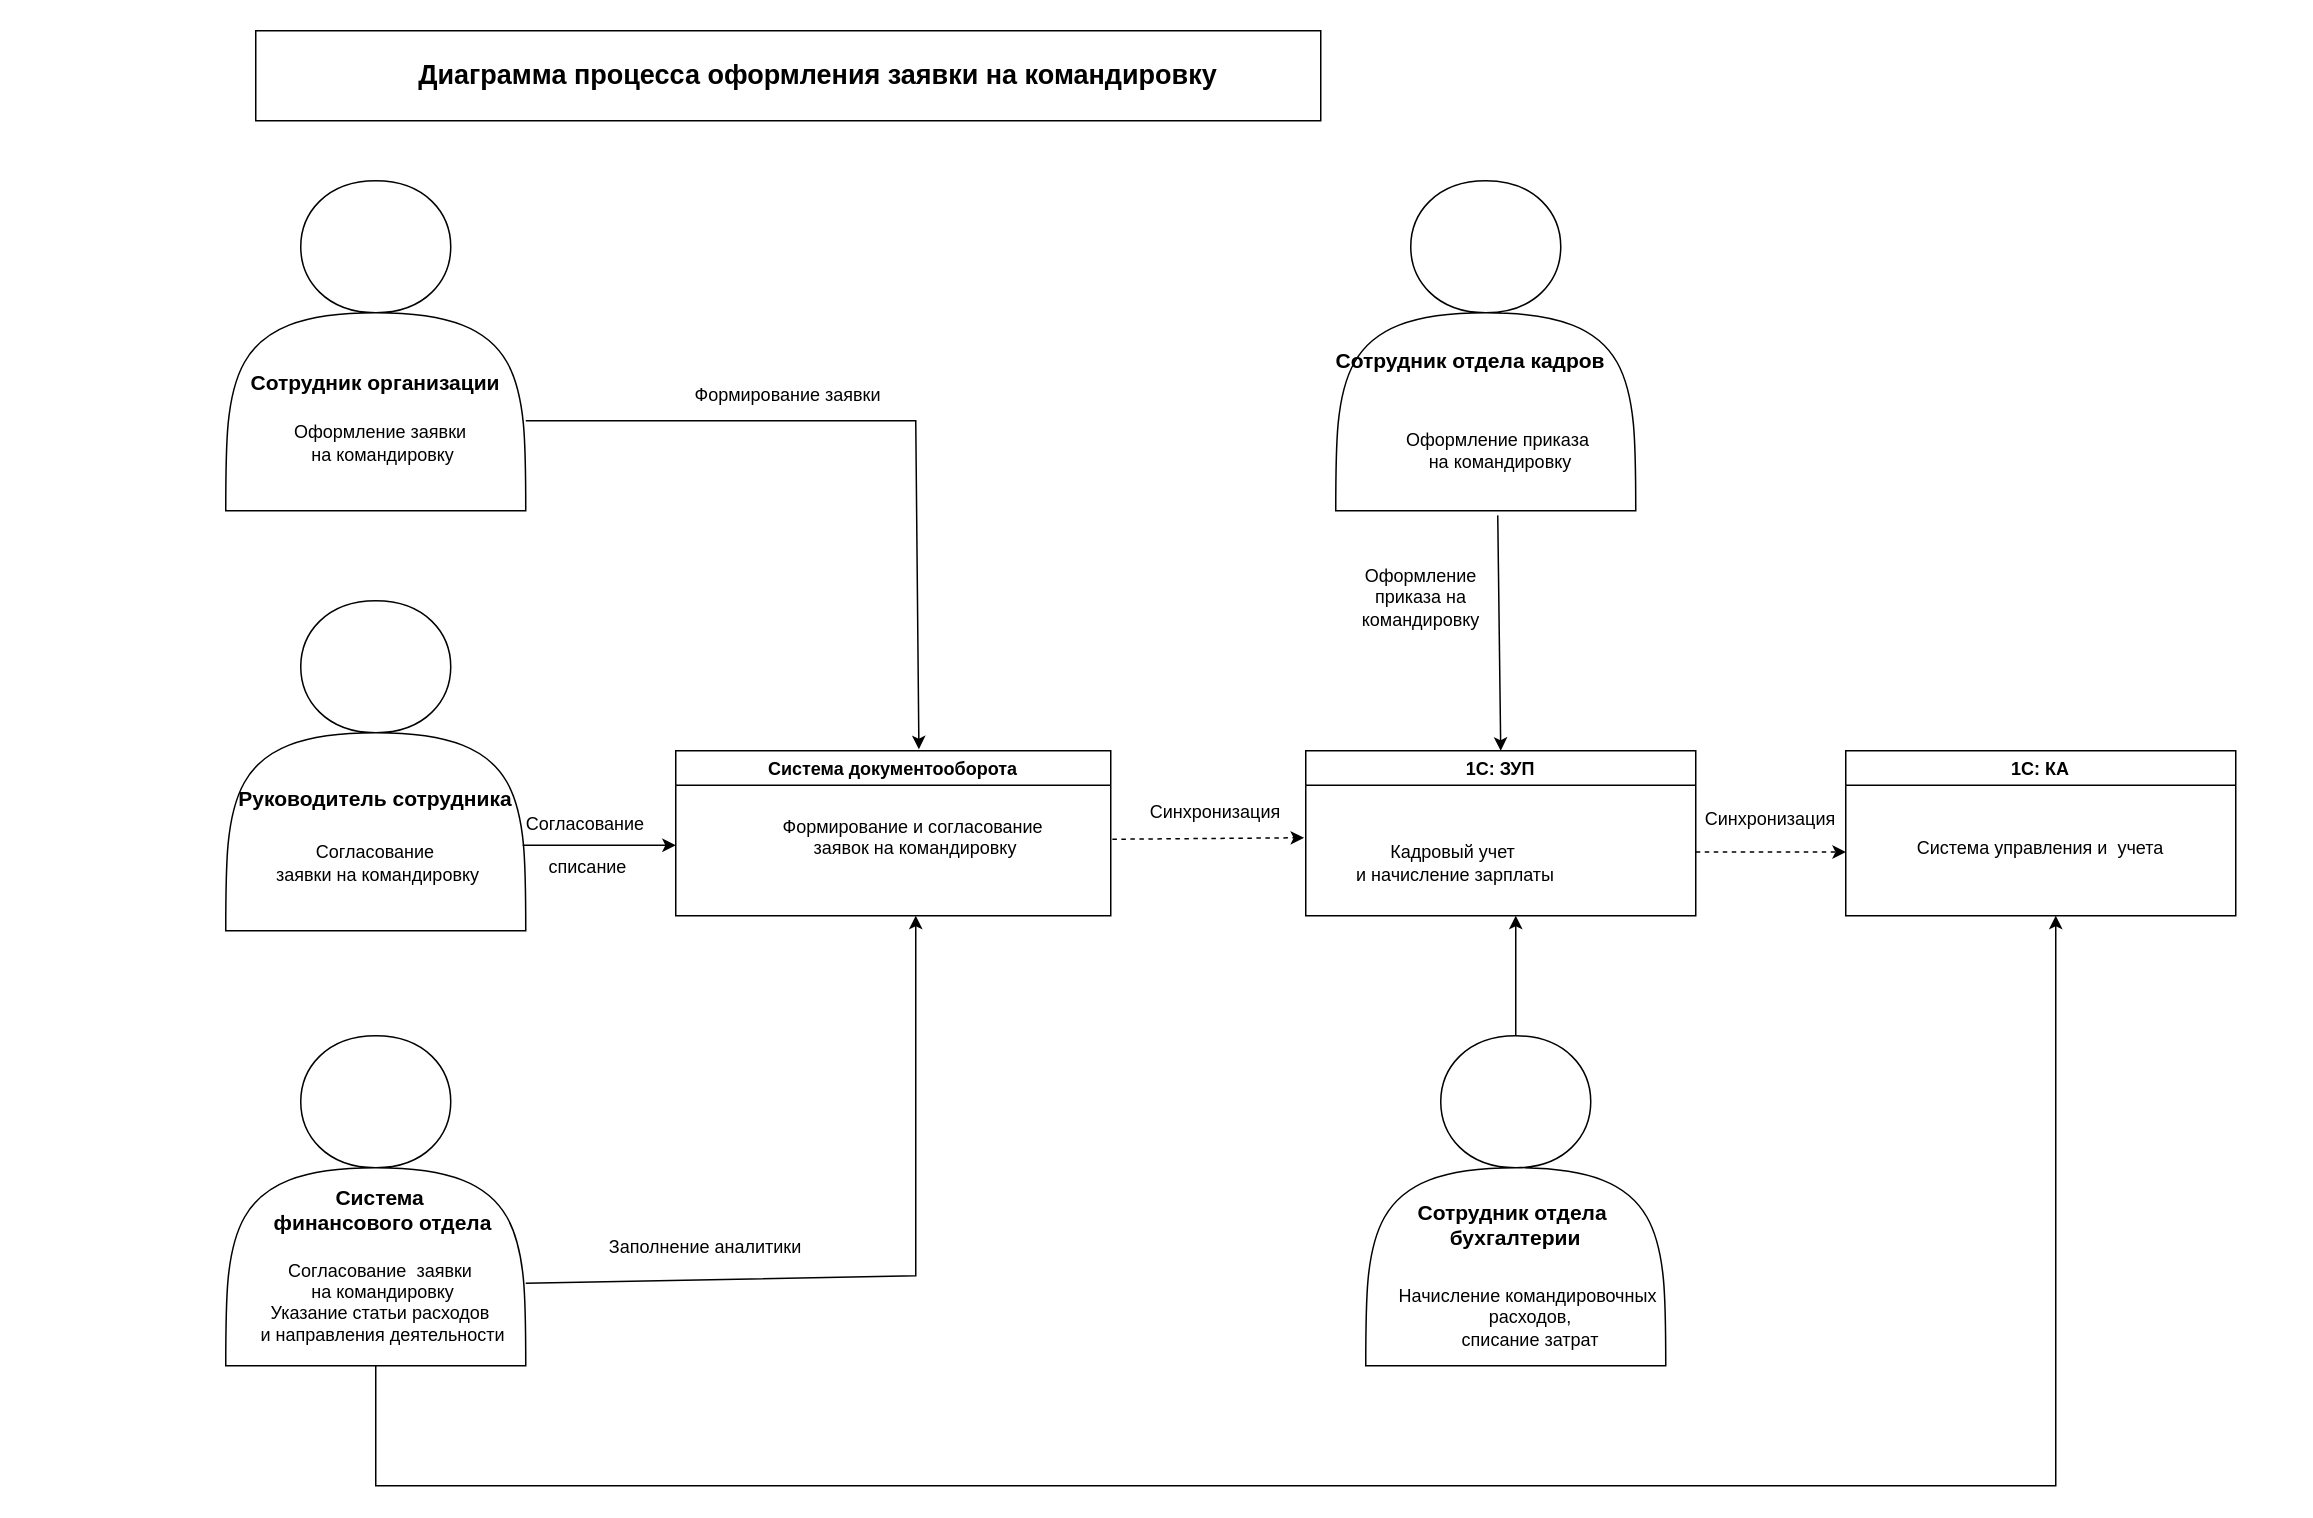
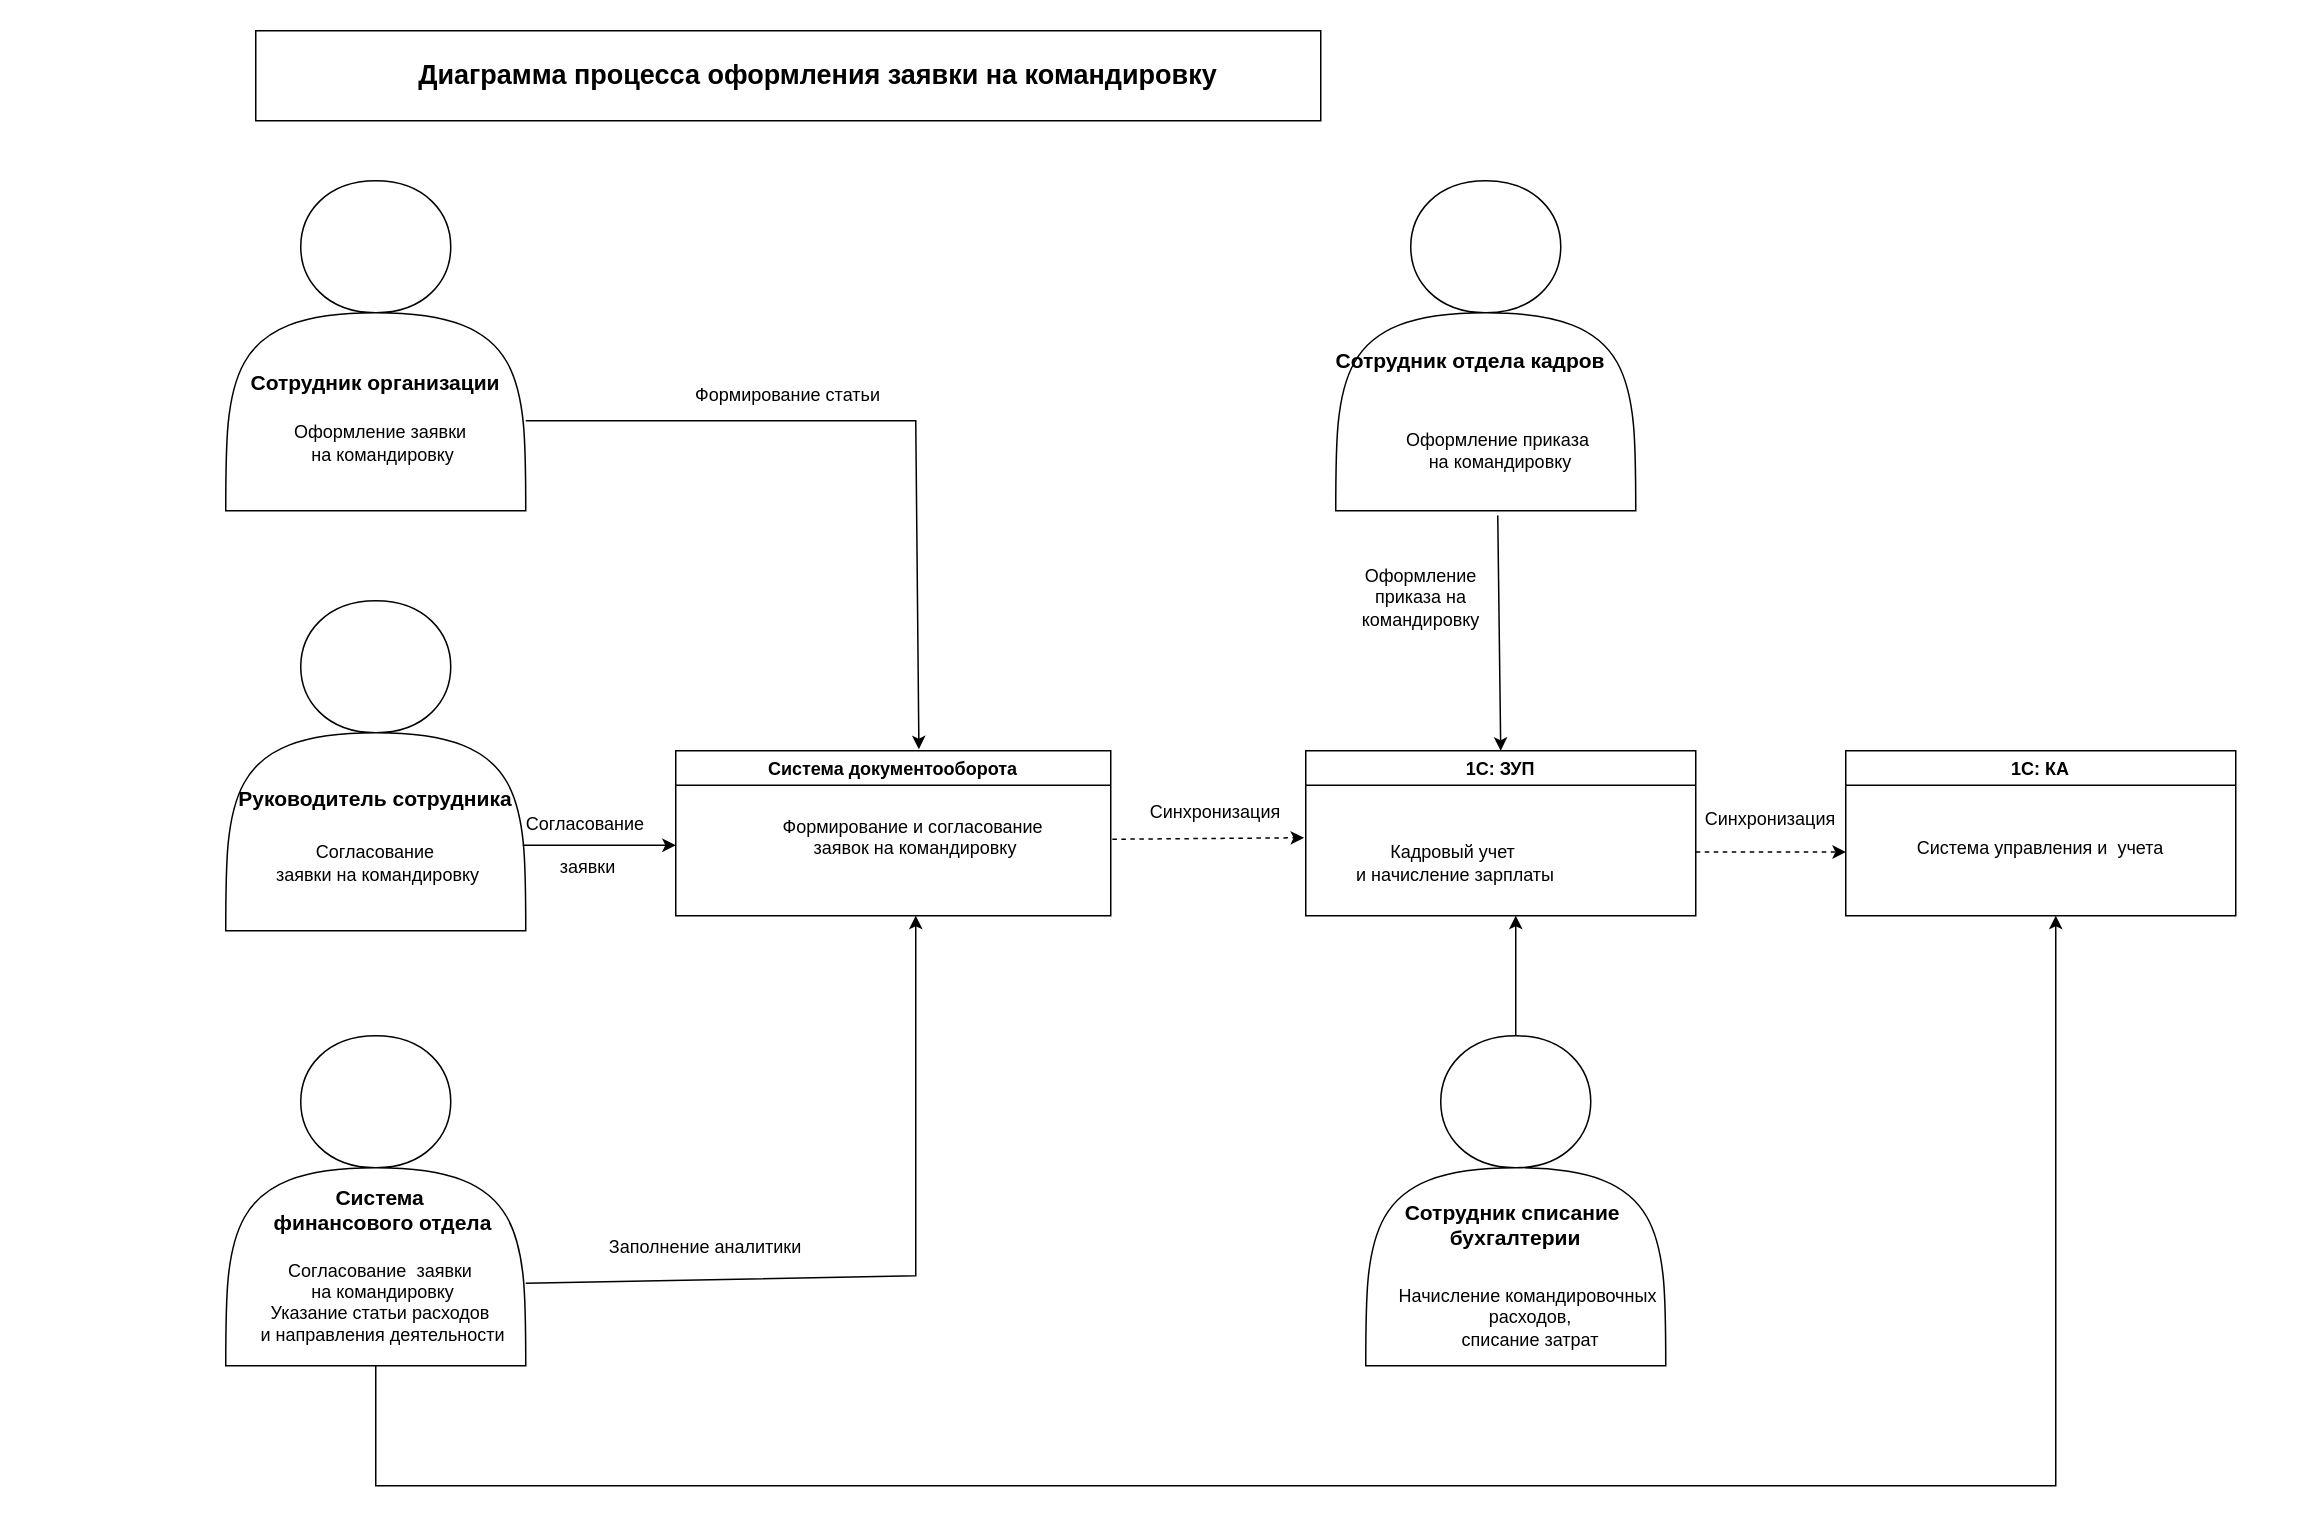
(788, 406) -> (788, 406)
(586, 856) -> (586, 856)
(1516, 1238) -> (1516, 1238)
